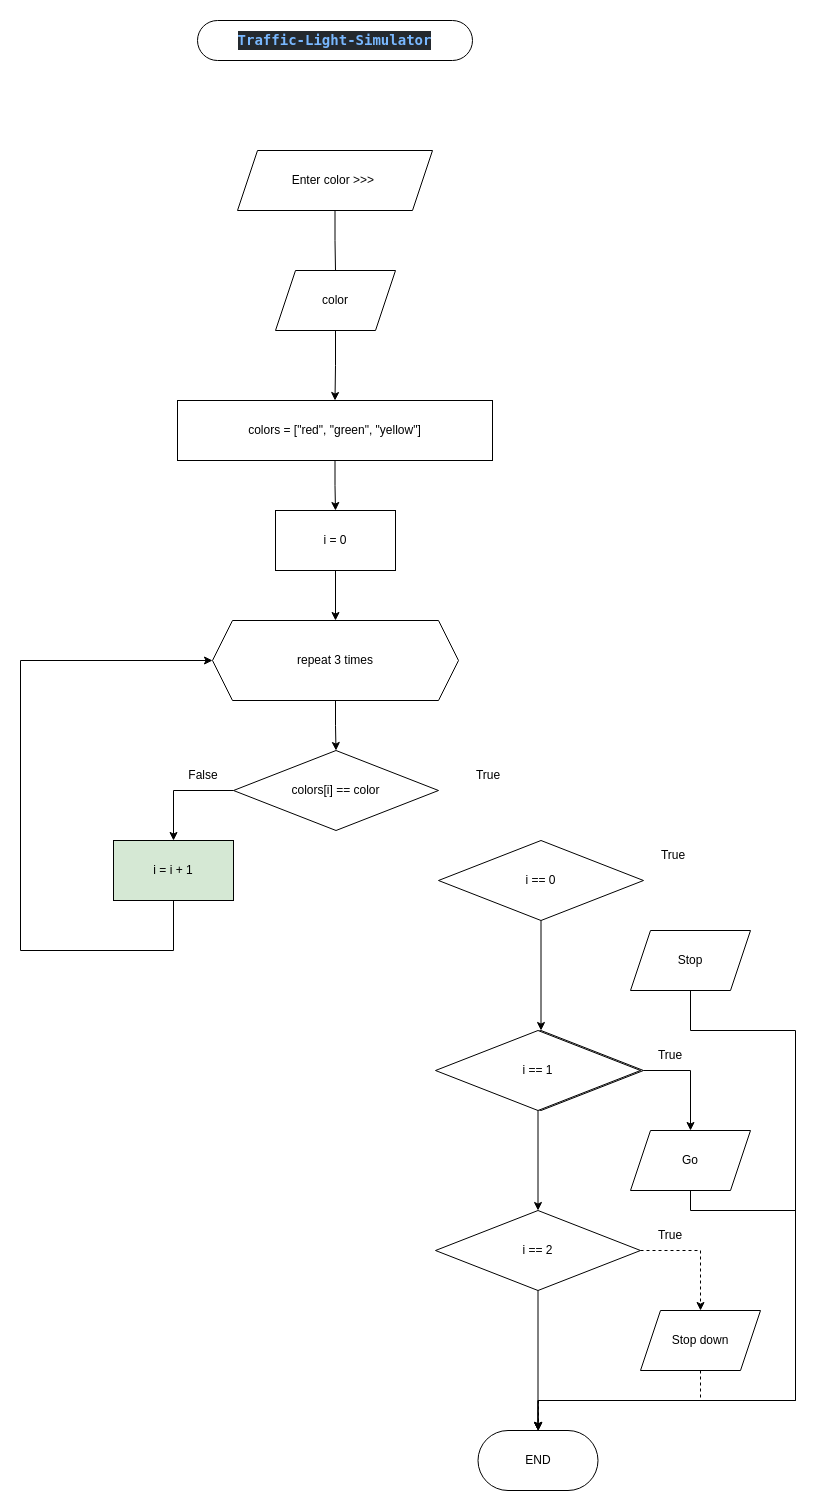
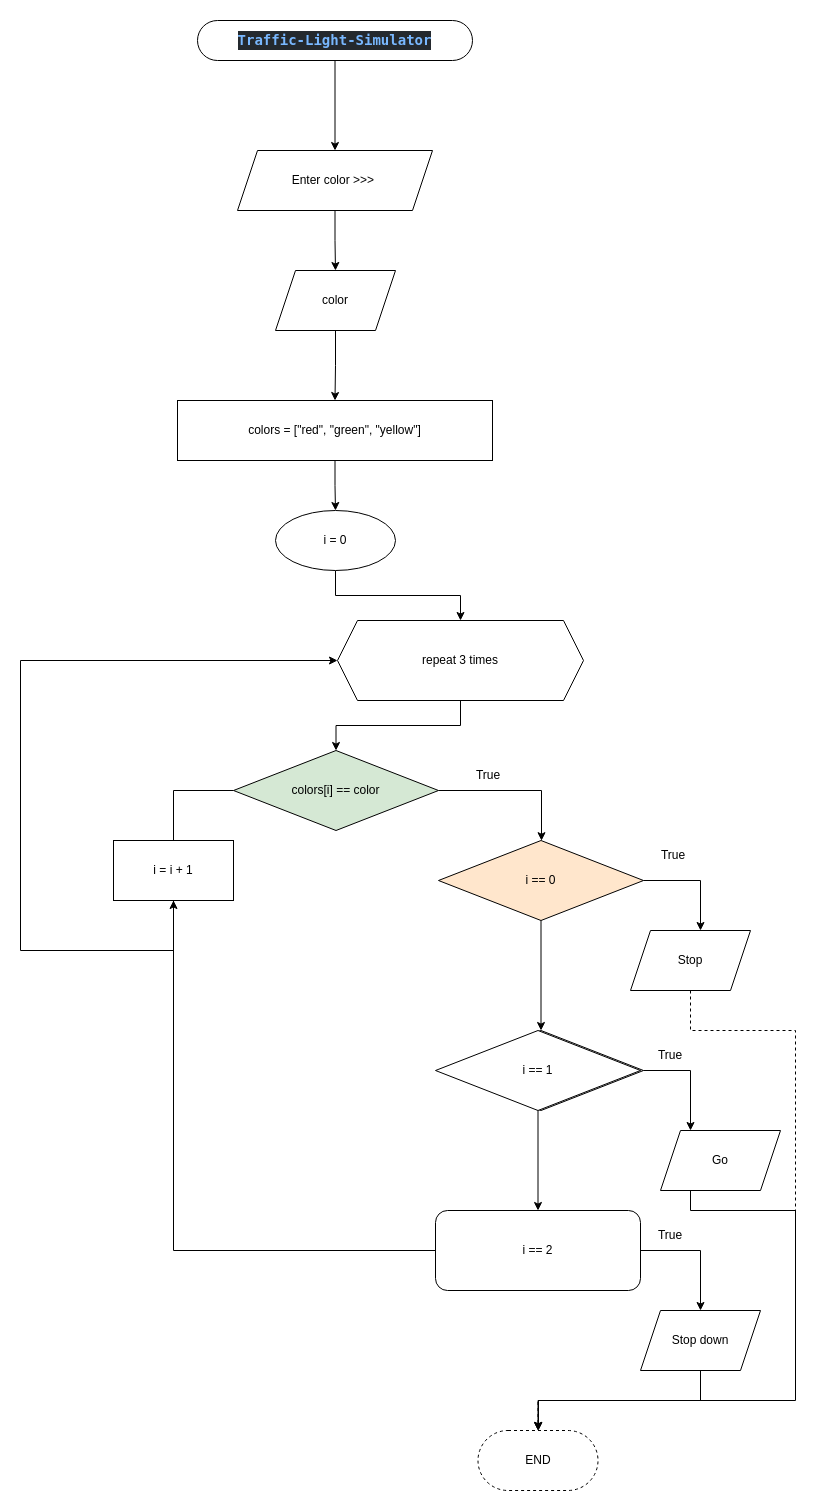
none -> (335, 102)
(335, 264) -> (335, 262)
(336, 541) -> (336, 541)
(336, 661) -> (461, 661)
(204, 776) -> none
(336, 791) -> (336, 791)
none -> (512, 791)
(174, 832) -> (174, 834)
(174, 871) -> (174, 871)
(541, 881) -> (541, 881)
none -> (694, 881)
(796, 1048) -> (796, 1048)
(691, 1161) -> (721, 1161)
(538, 1251) -> (538, 1251)
(697, 1251) -> (697, 1251)
(538, 1344) -> (174, 1232)
(701, 1385) -> (701, 1385)
(538, 1461) -> (538, 1461)
